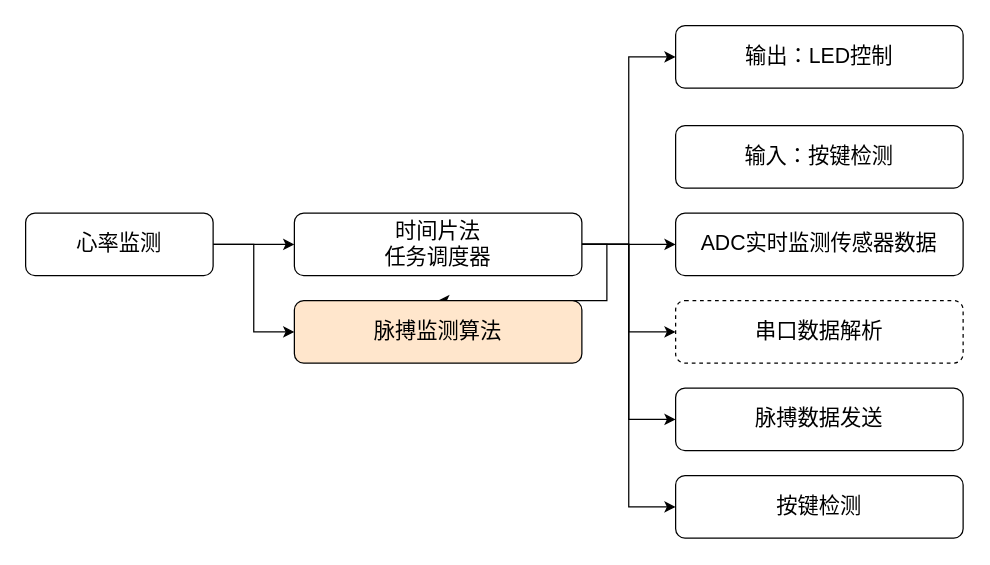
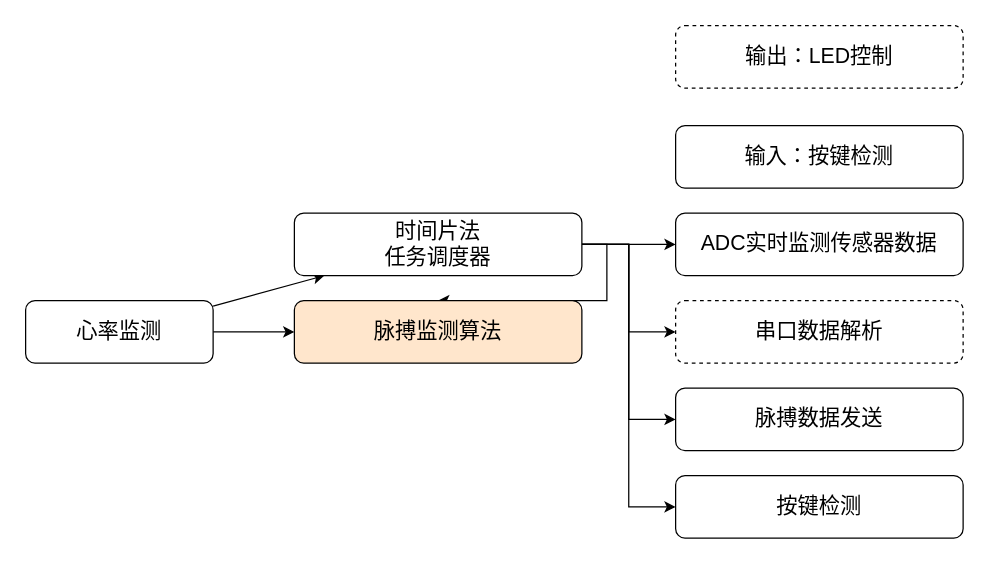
(819, 57) -> (819, 57)
(629, 131) -> none
(119, 244) -> (119, 332)
